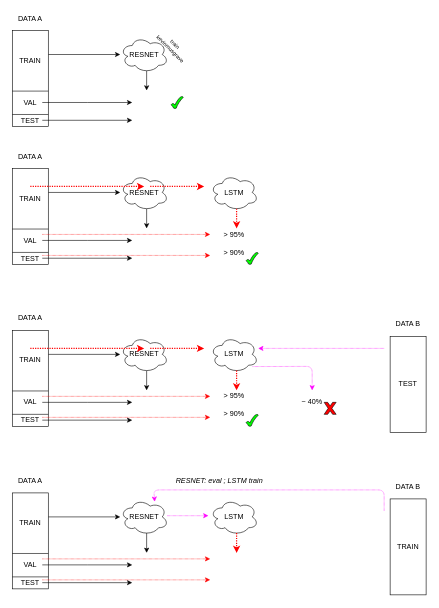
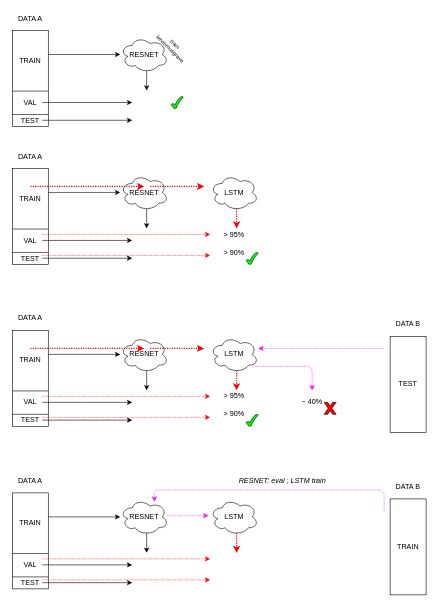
(220, 481) -> (283, 481)
